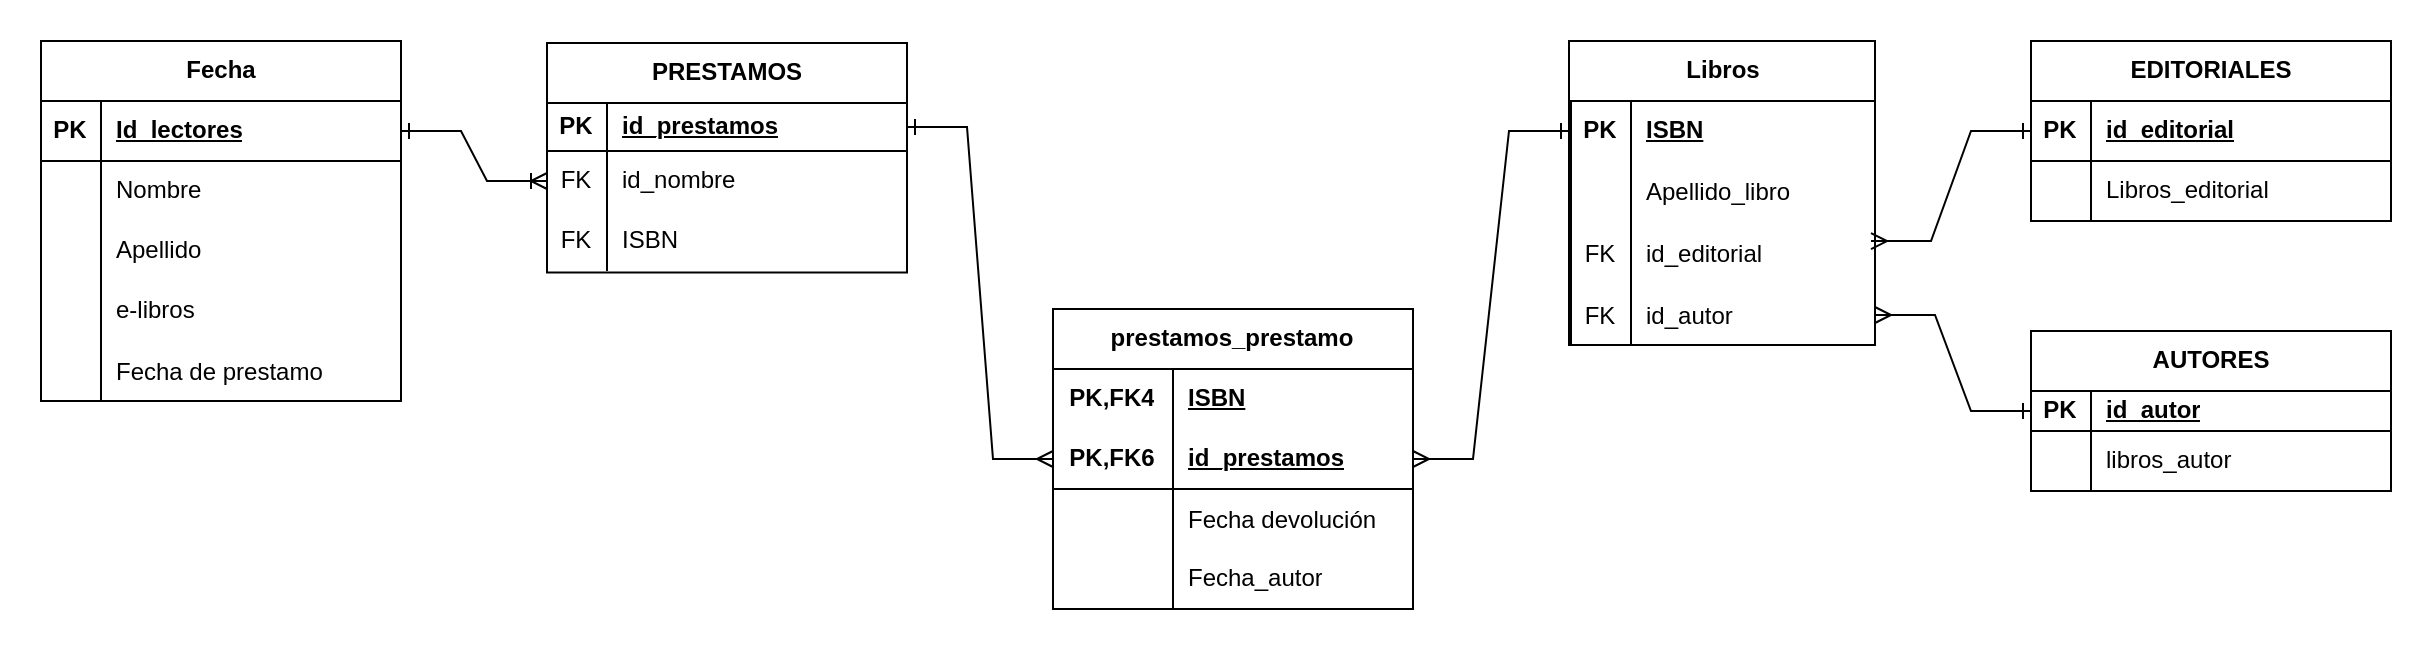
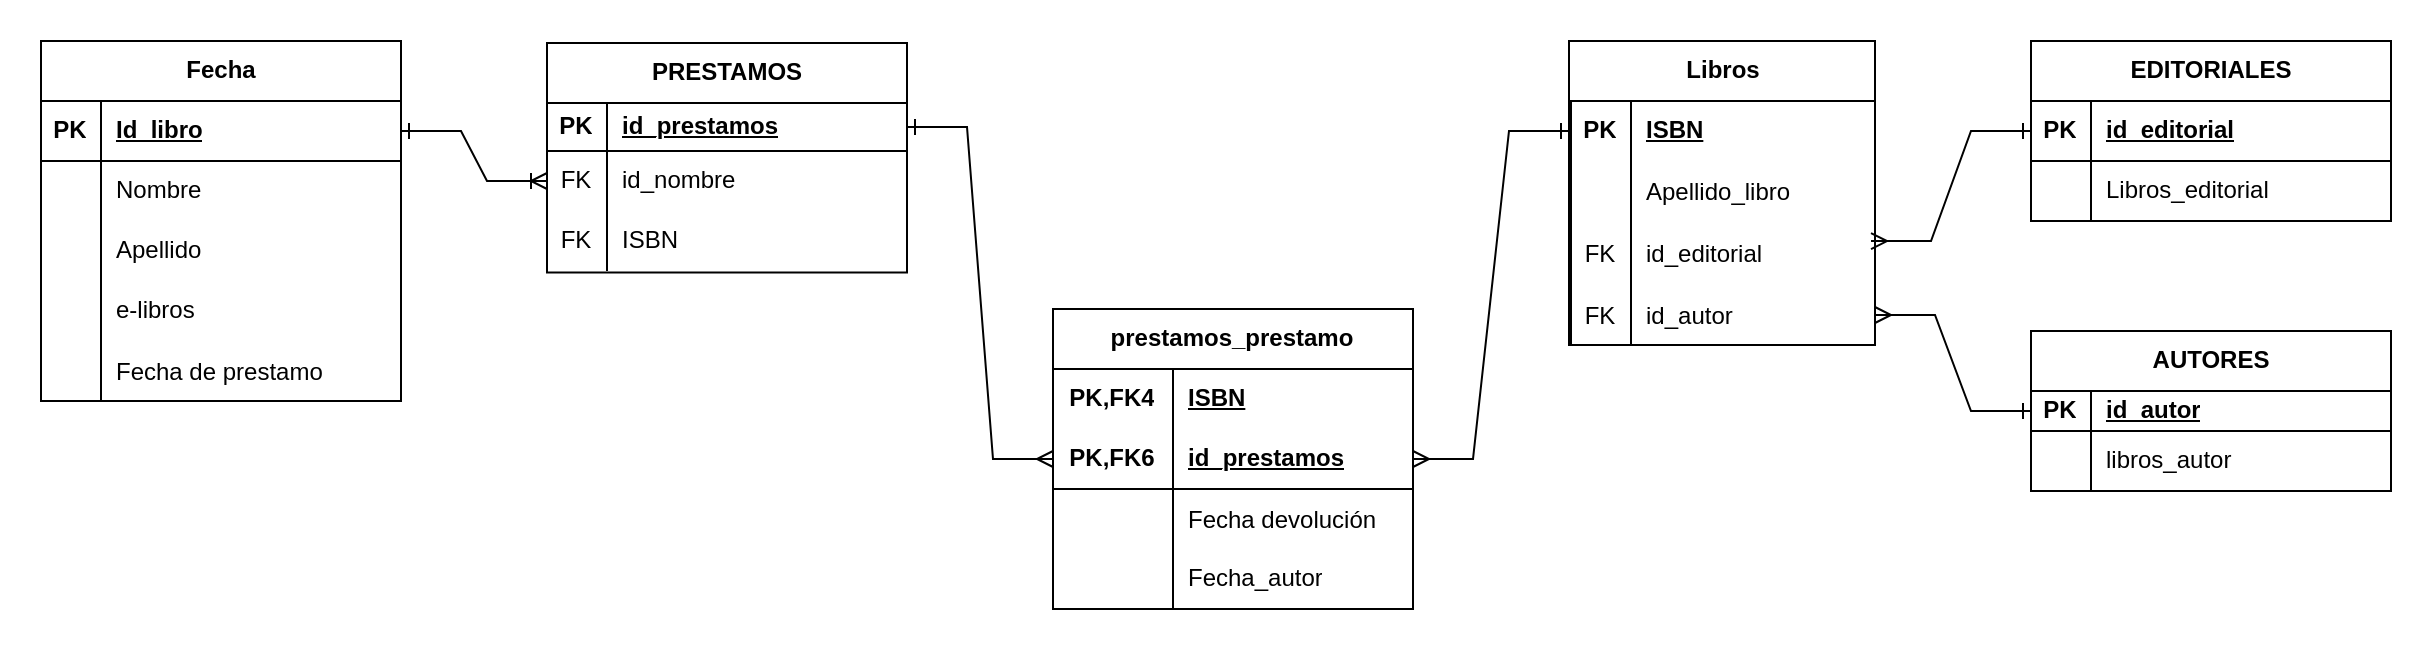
(188, 131) -> (165, 131)
